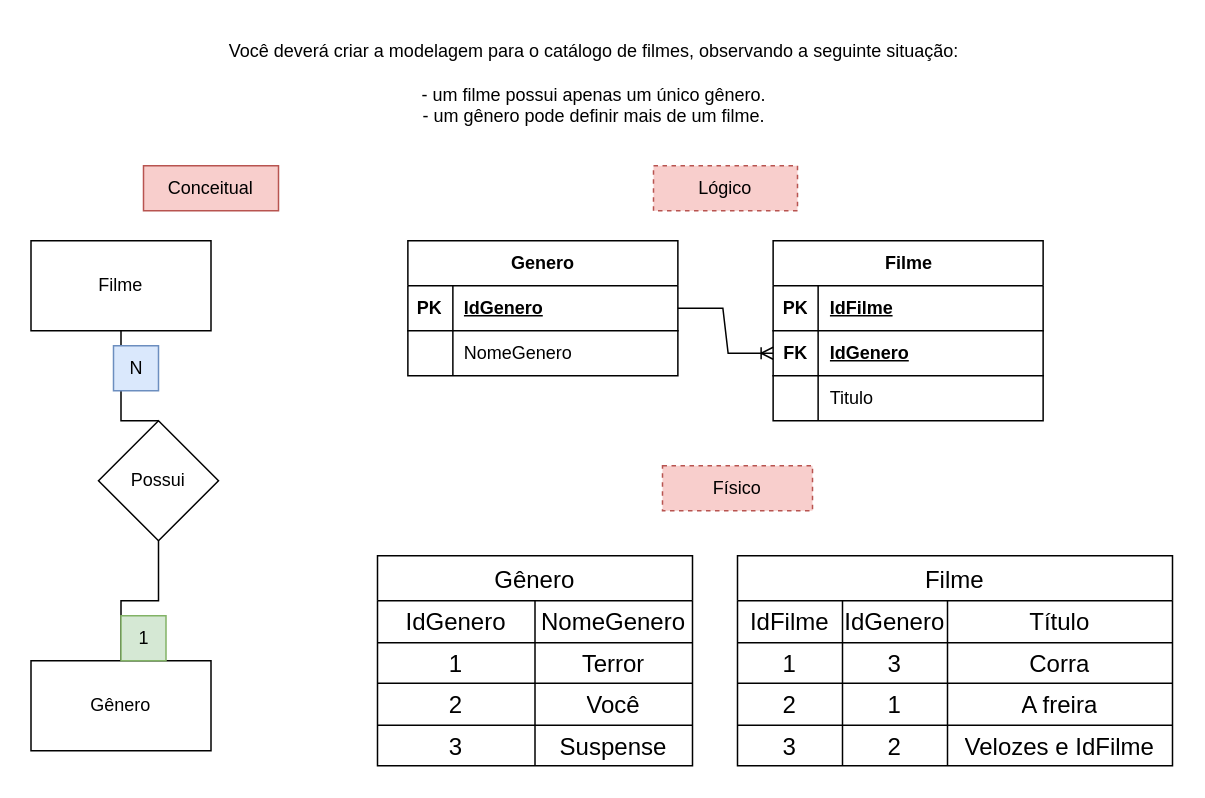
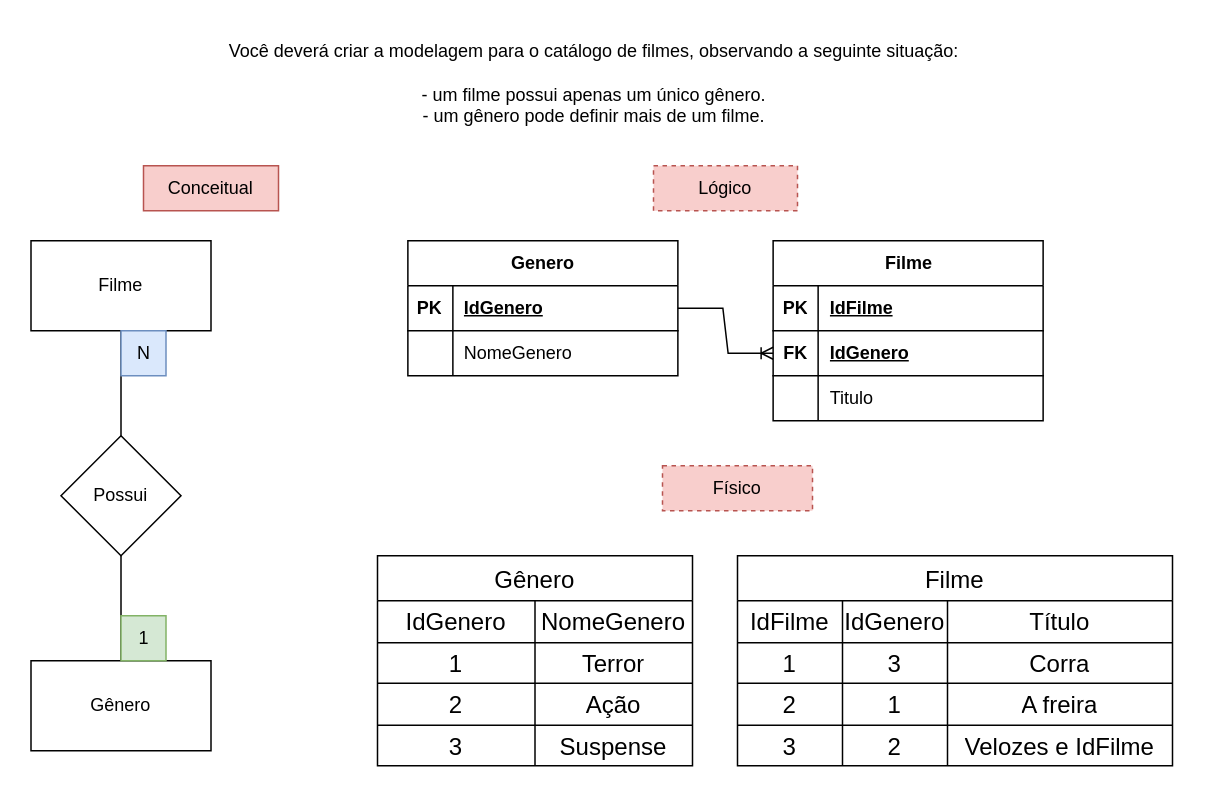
(136, 368) -> (143, 353)
(158, 481) -> (121, 496)
(614, 704) -> (614, 704)
